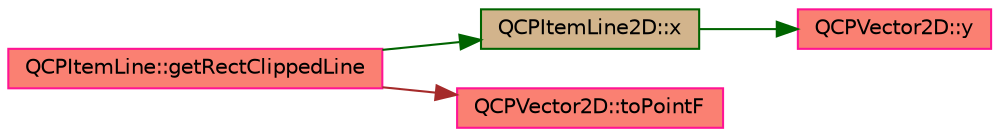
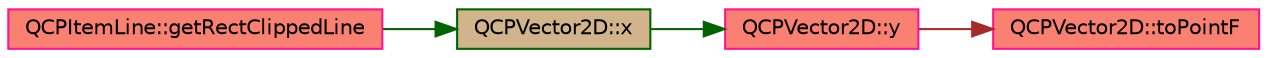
(590, 29) -> (554, 29)
(409, 90) -> (945, 29)
